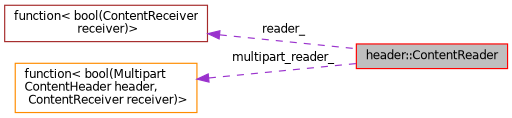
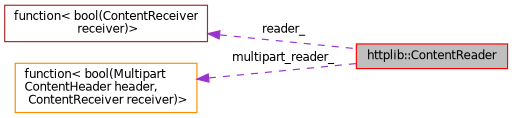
(432, 56) -> (432, 56)
